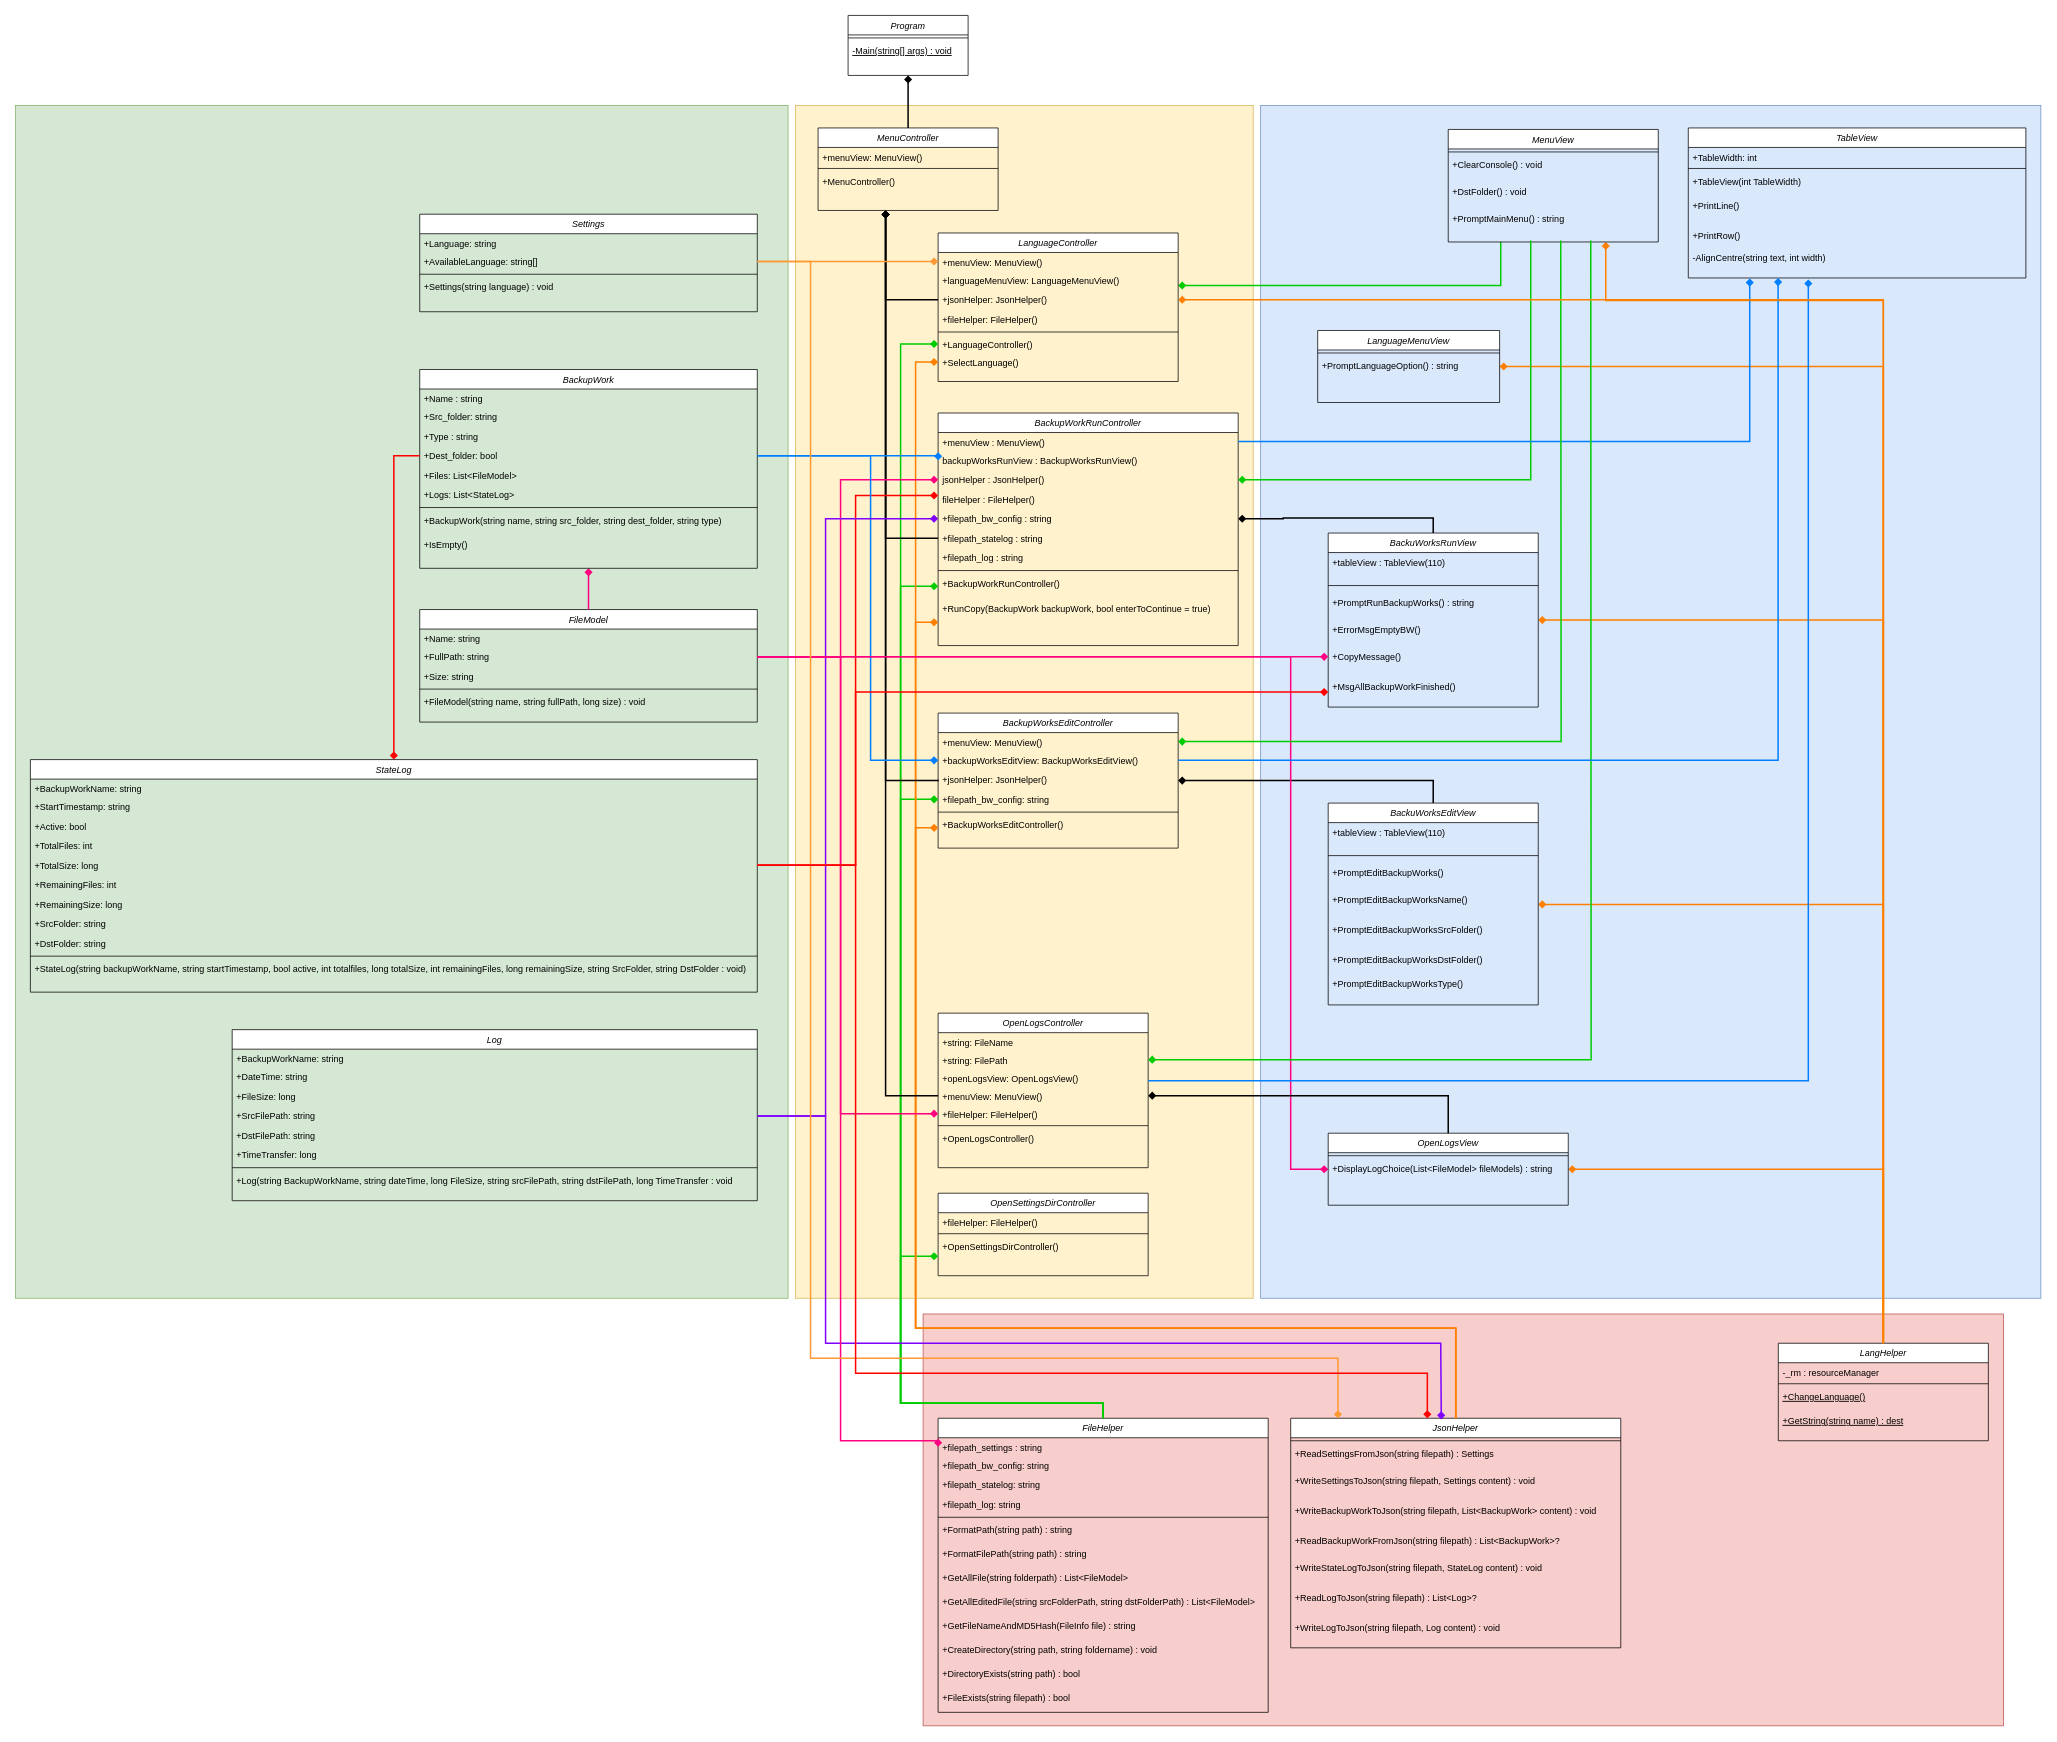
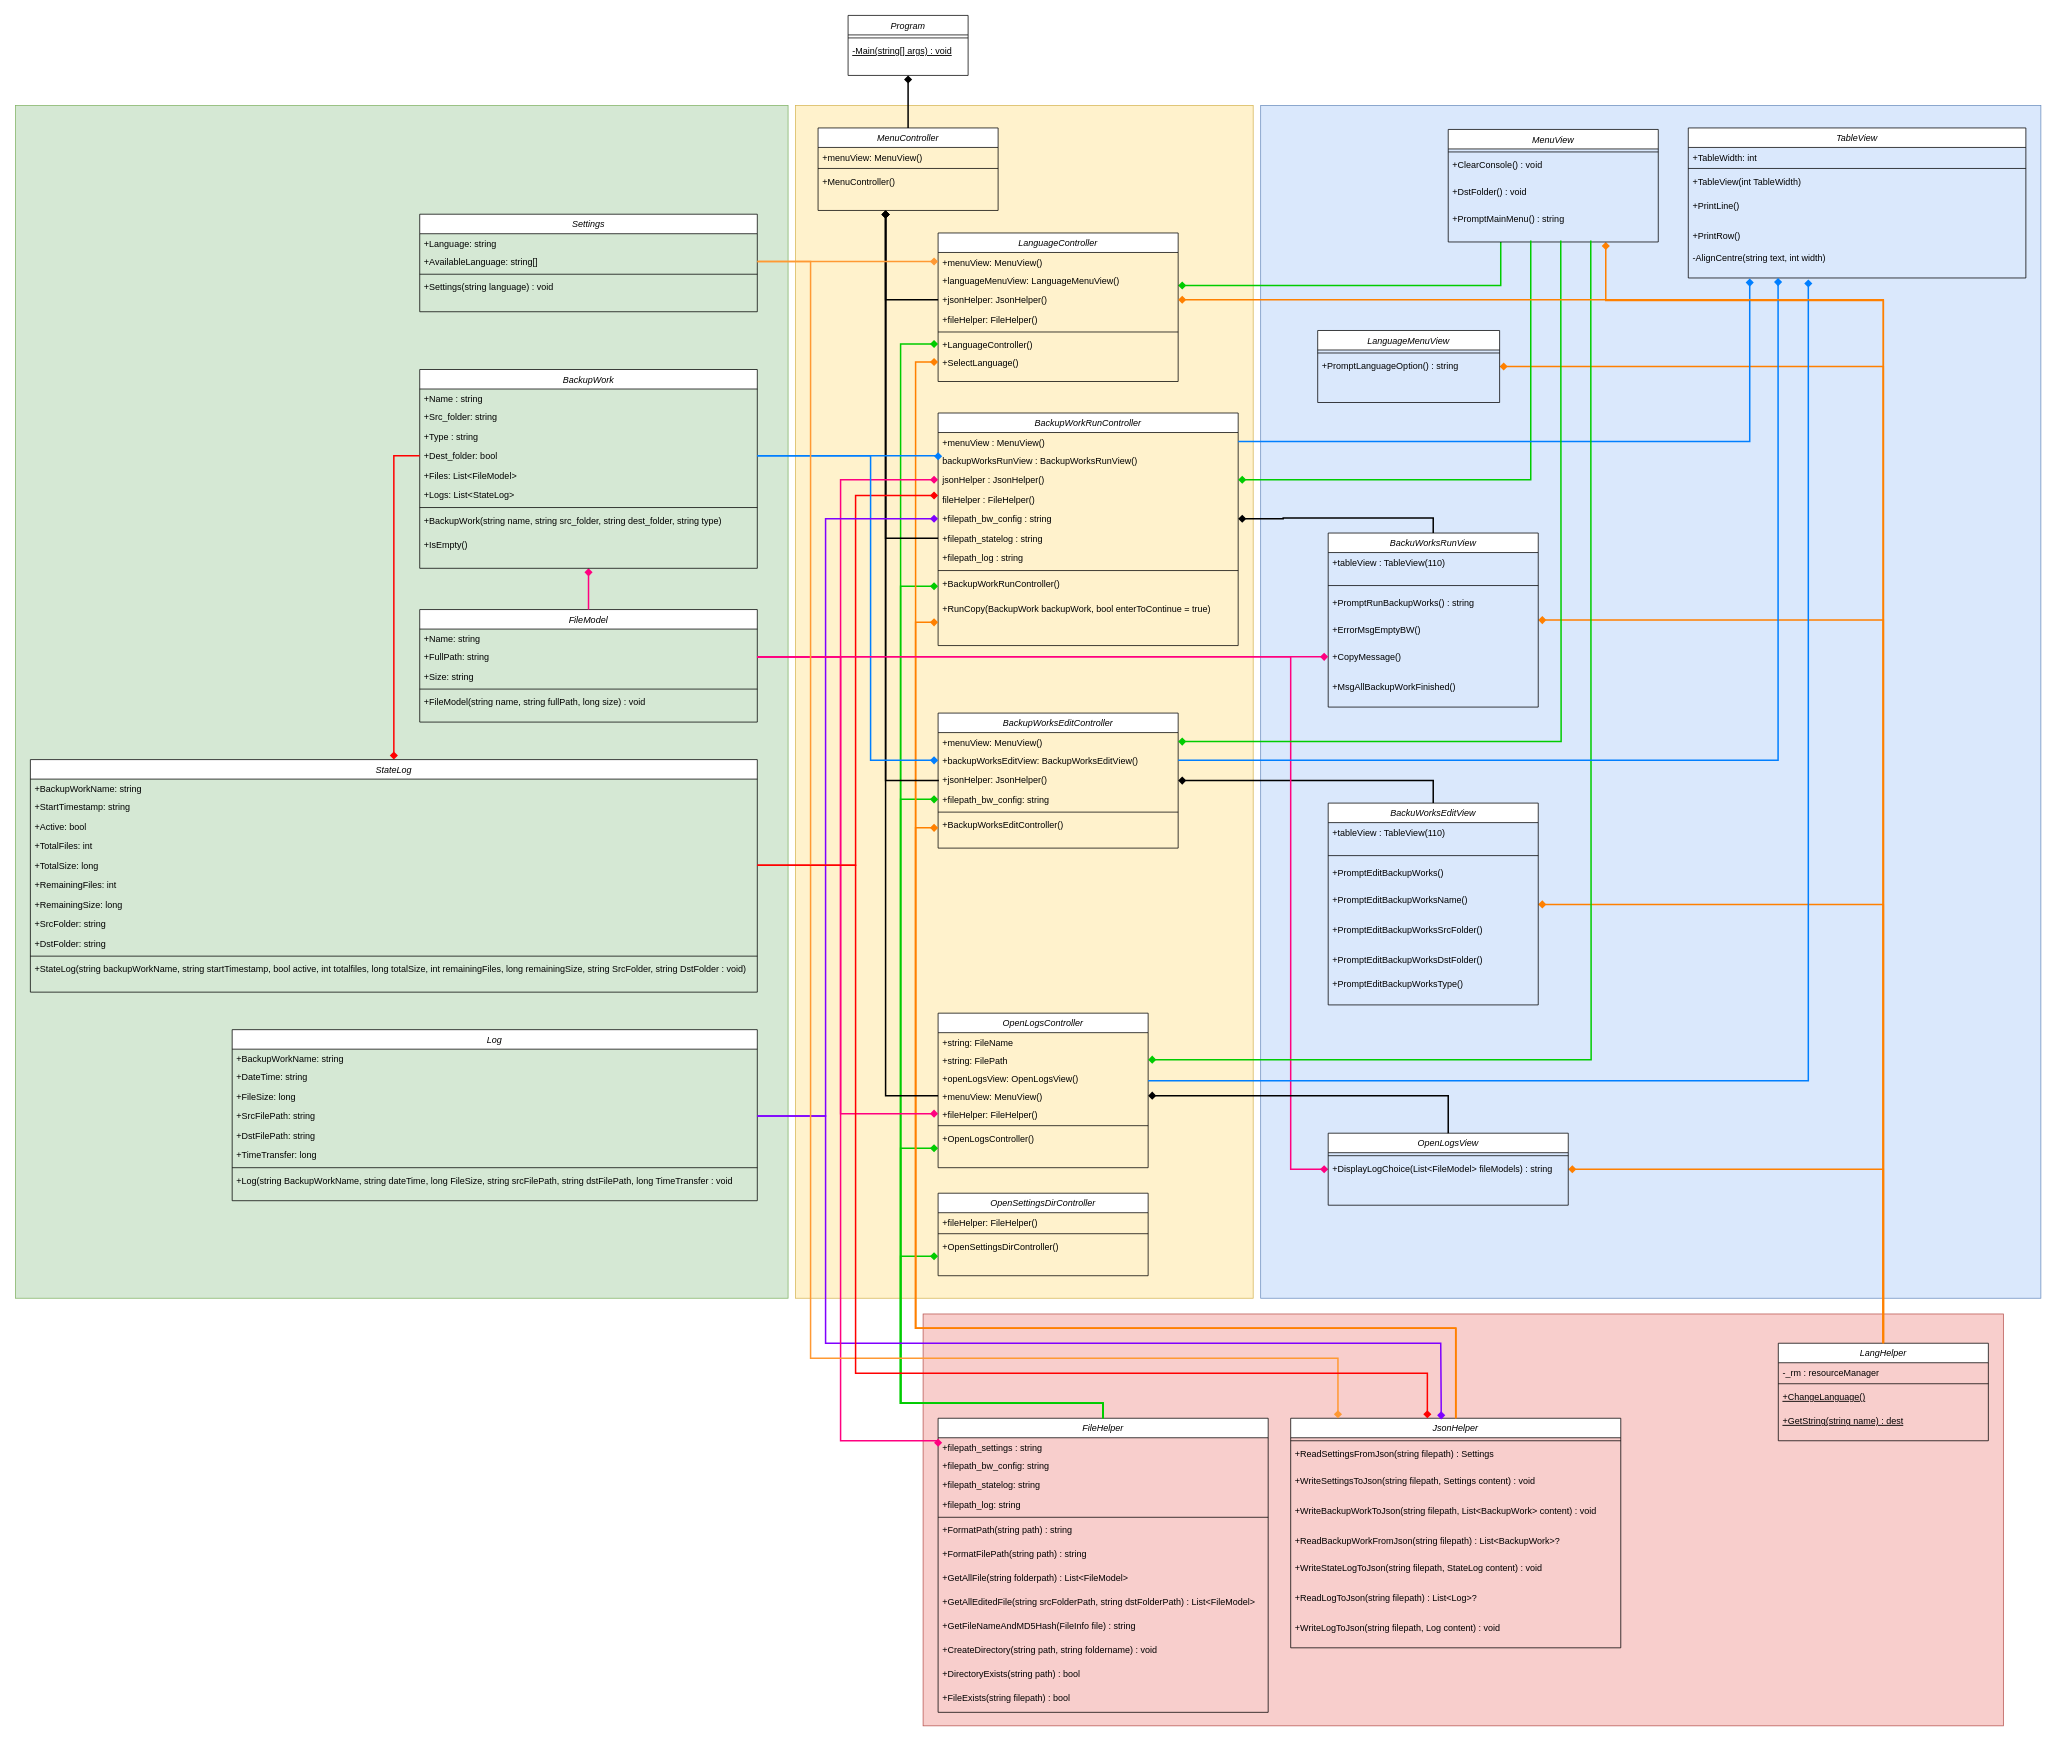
(1090, 692) -> none
none -> (917, 1148)
